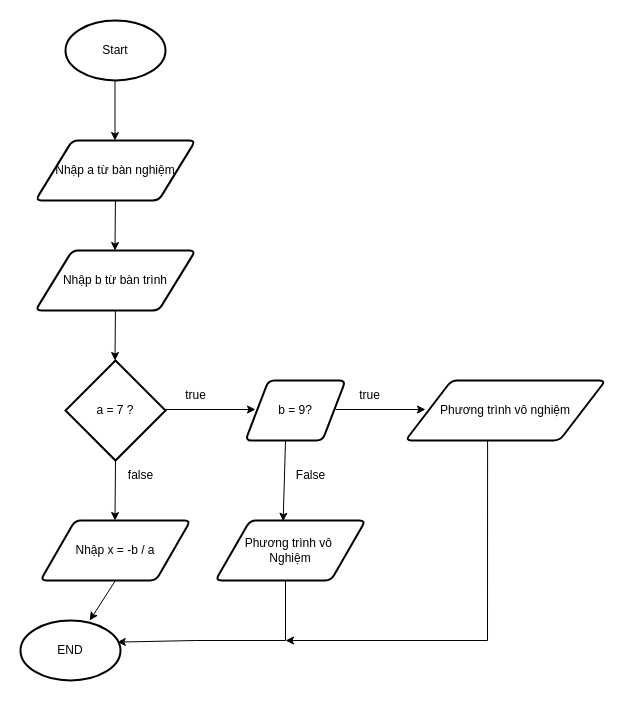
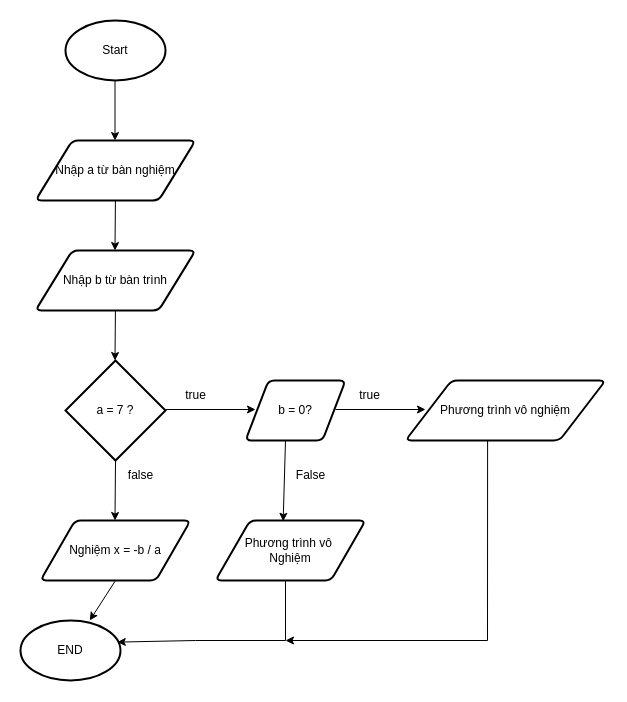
(296, 411) -> (296, 411)
(116, 551) -> (116, 551)
